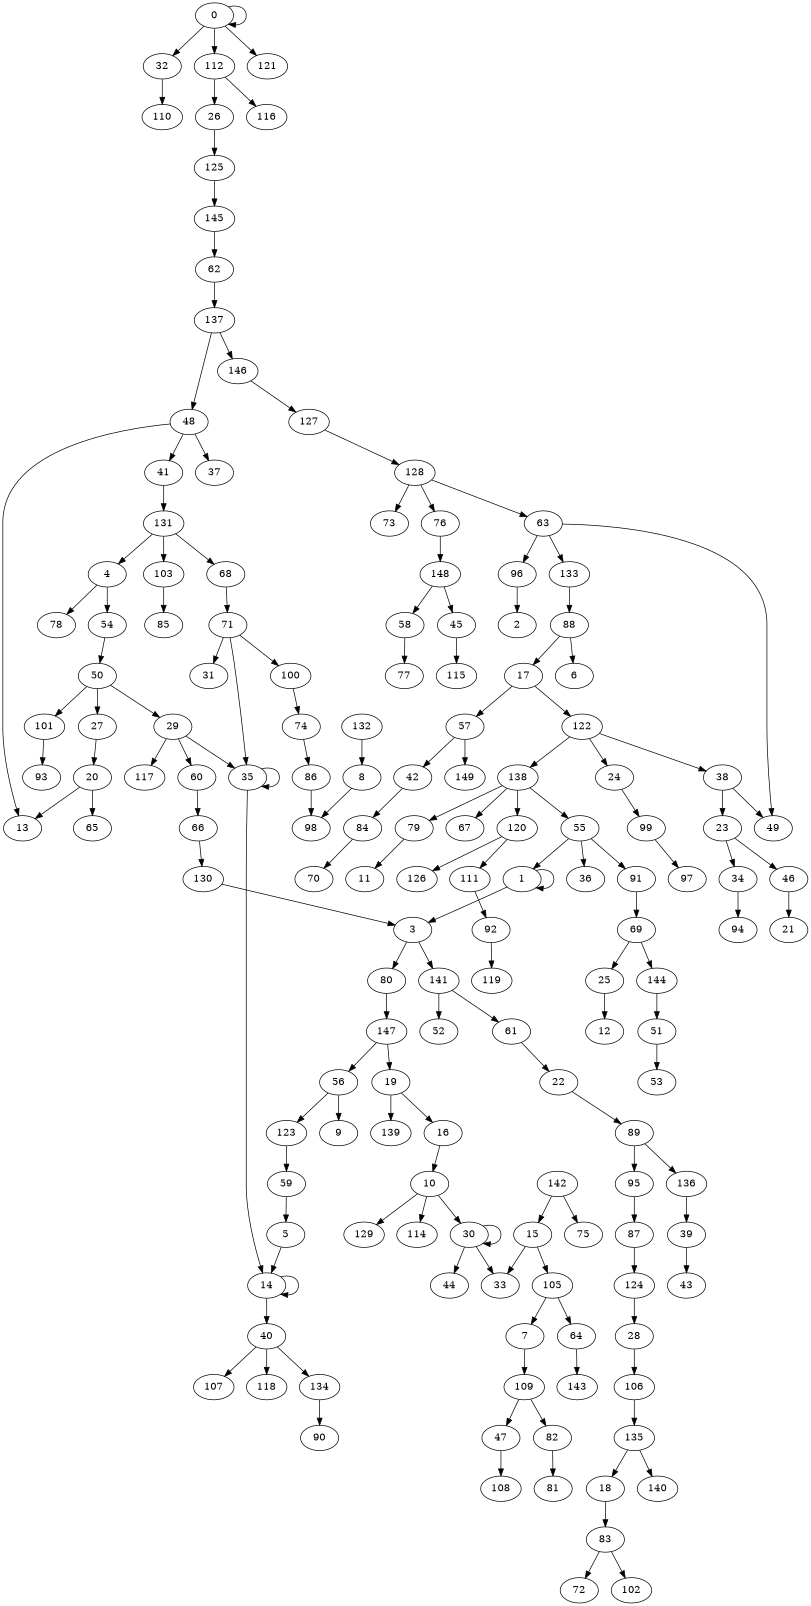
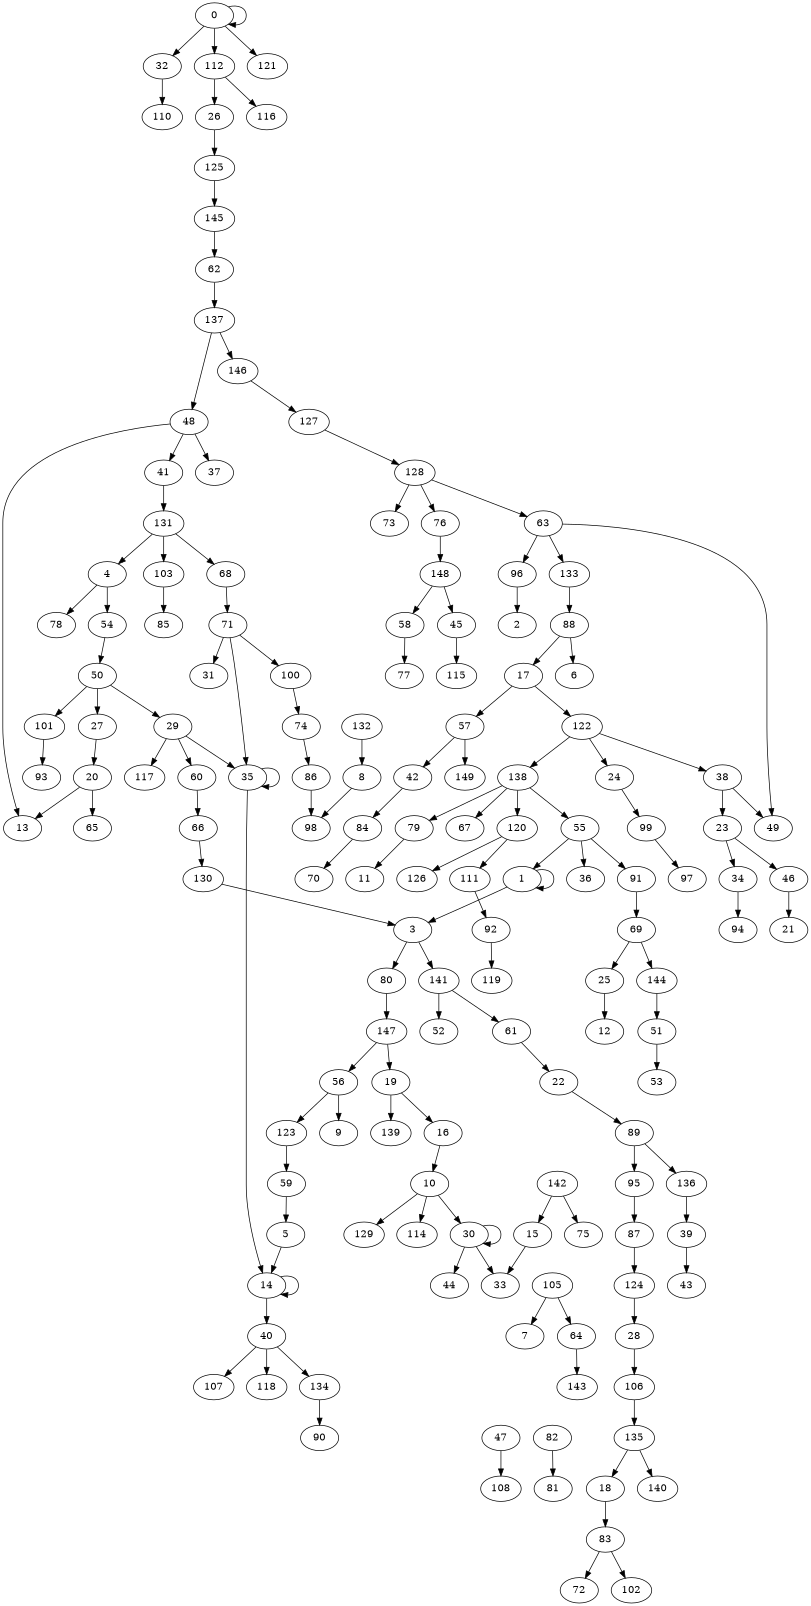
(541, 1257) -> none
(524, 1387) -> none
